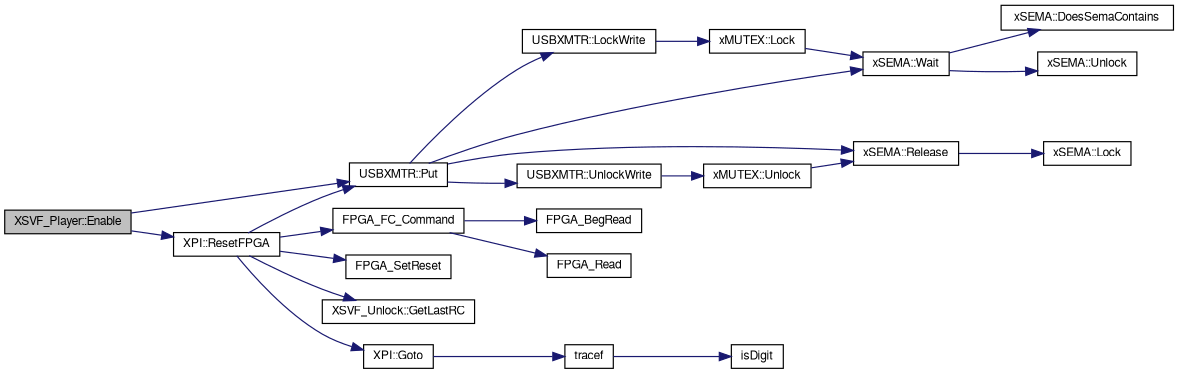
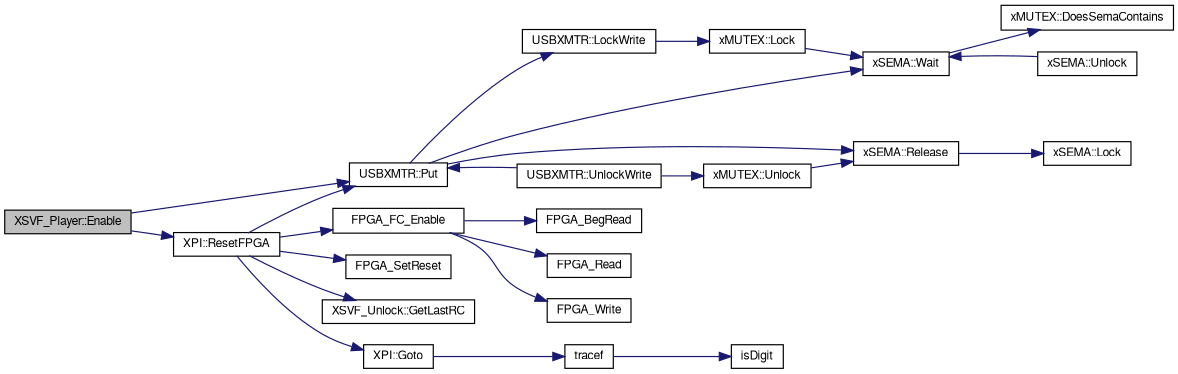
(1087, 18) -> (1087, 18)
(987, 72) -> (999, 56)
(476, 183) -> (488, 167)
(398, 221) -> (398, 221)
none -> (589, 310)
